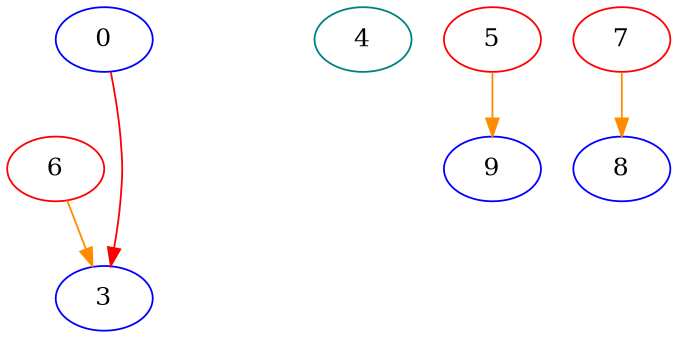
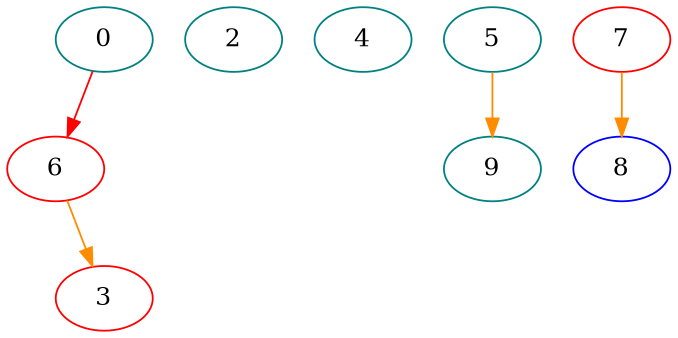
(104, 40) -> (104, 40)
none -> (234, 40)
(492, 40) -> (492, 40)
(122, 160) -> (83, 95)
(492, 169) -> (492, 169)
(104, 298) -> (104, 298)
